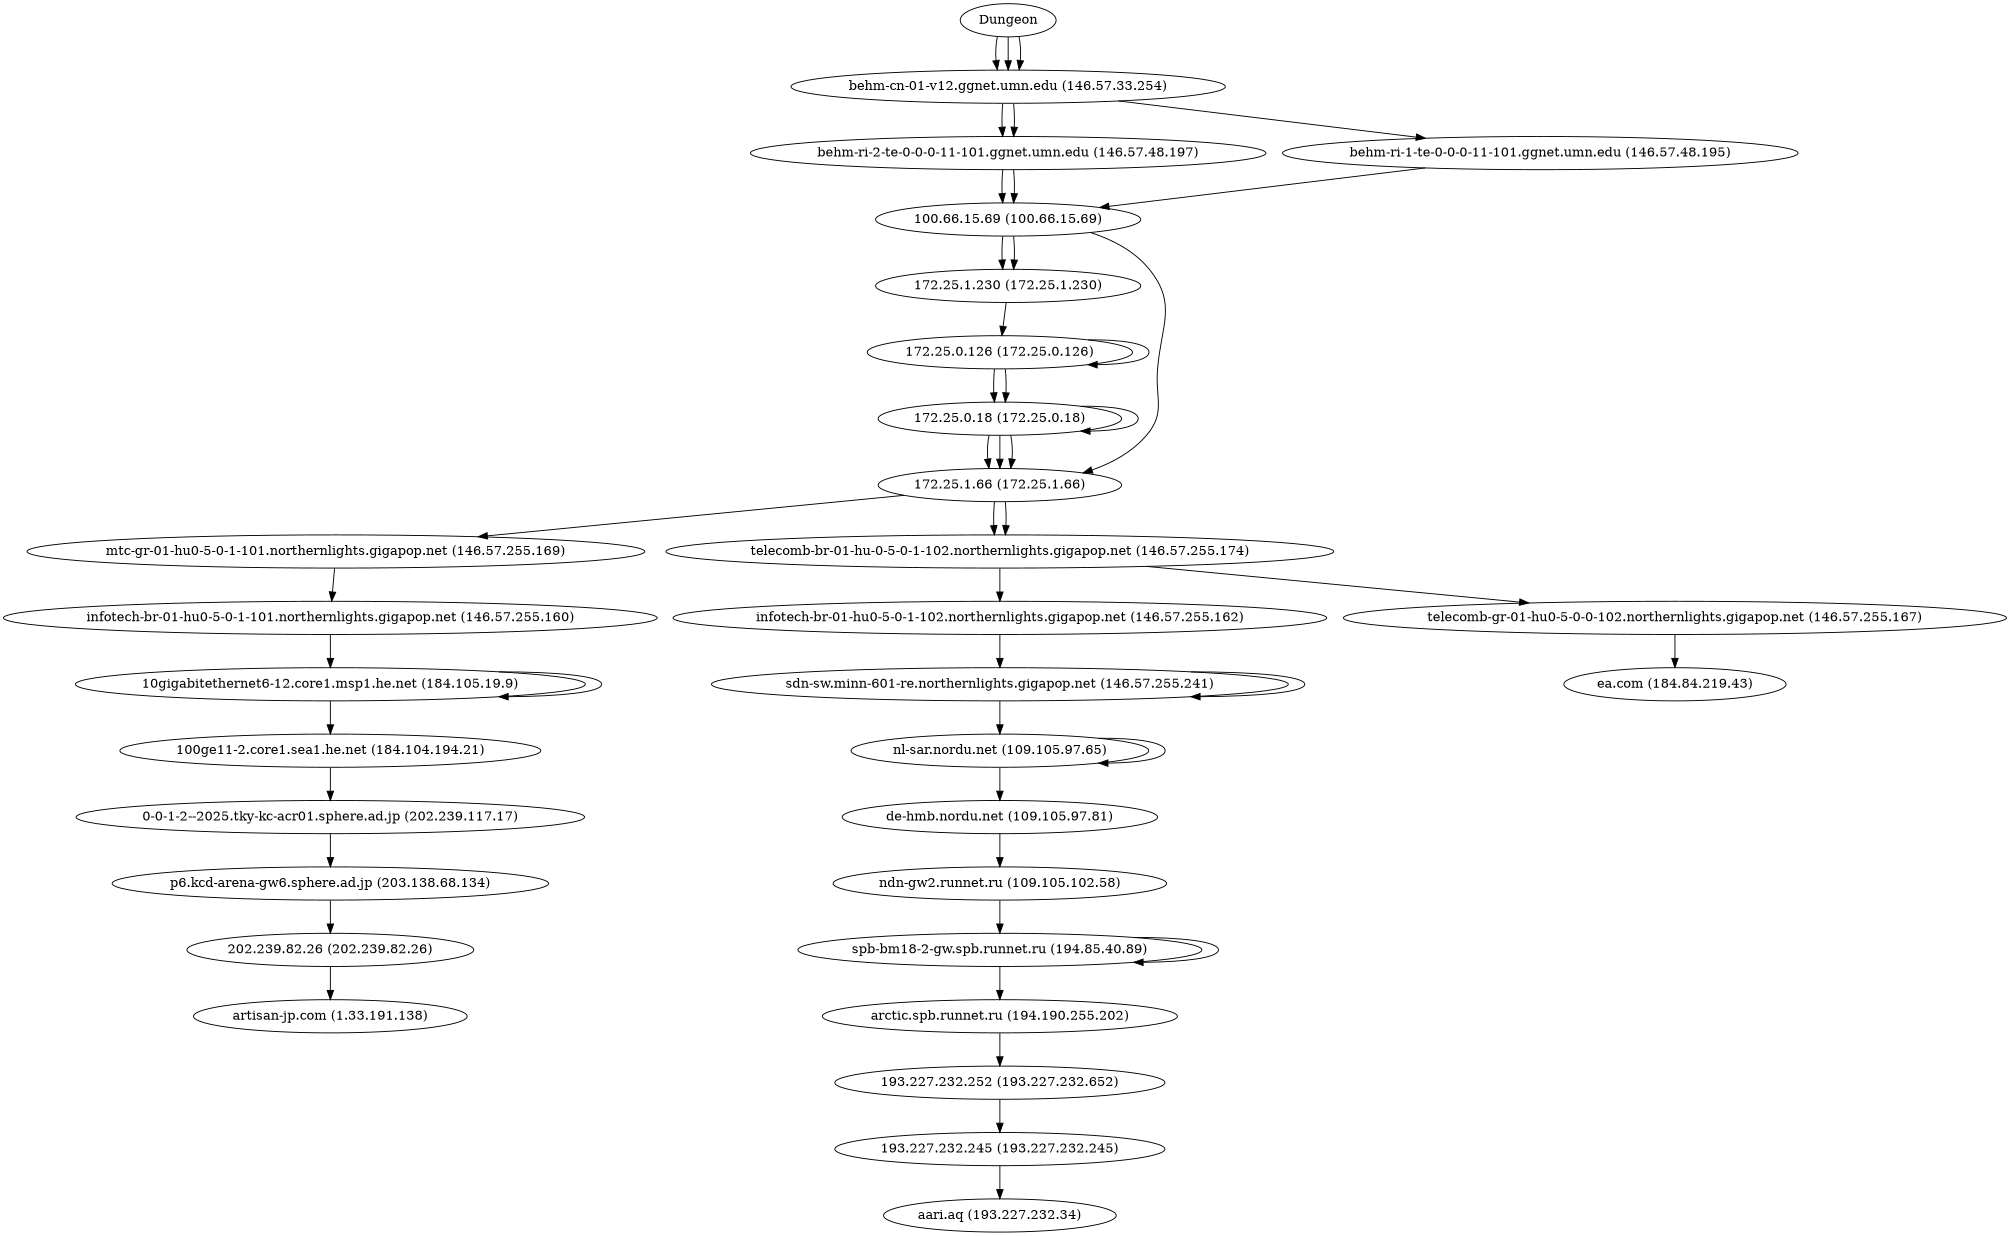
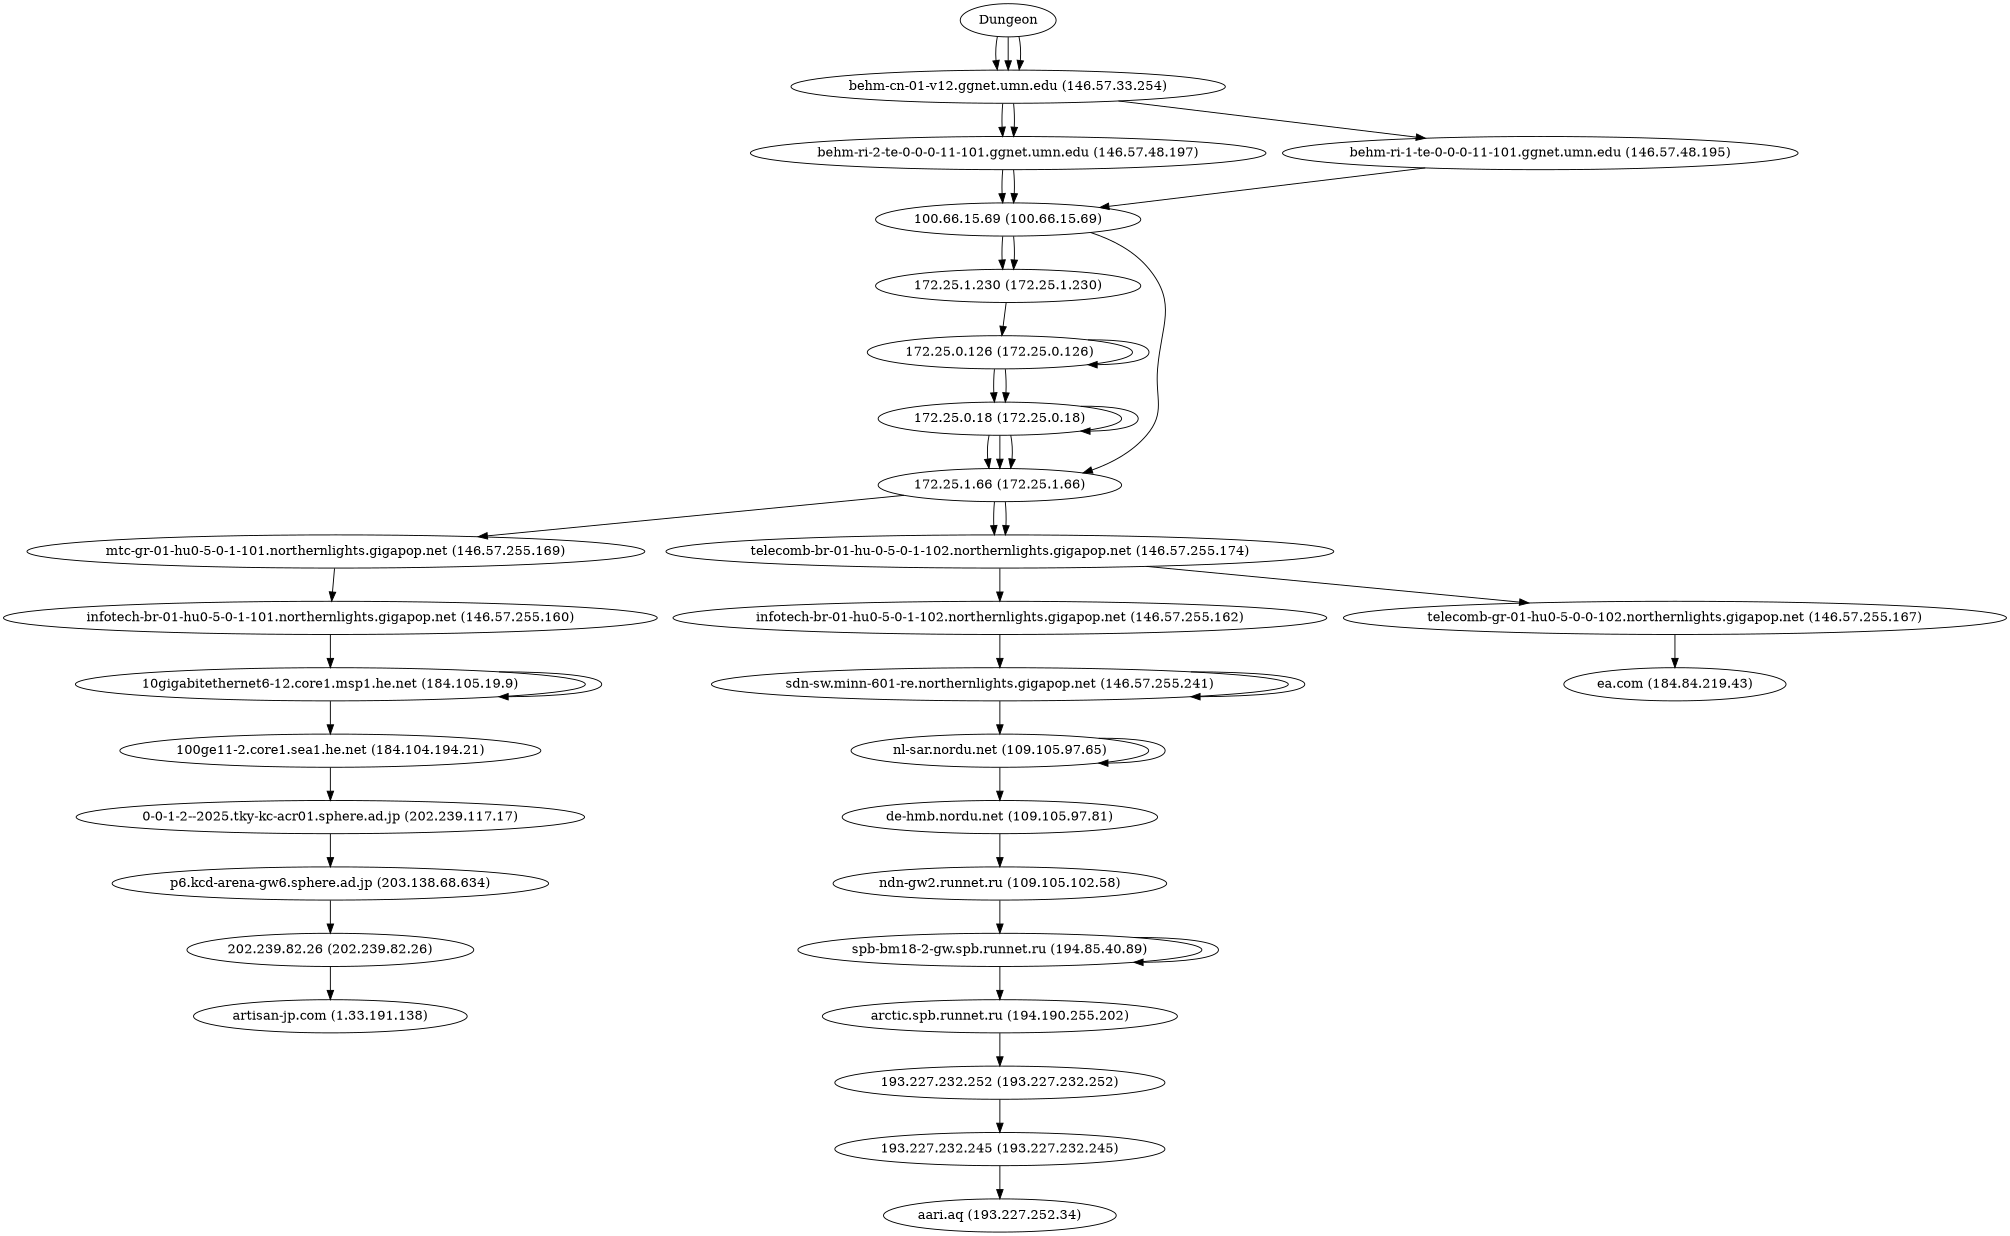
(330, 883) -> (330, 883)
(1000, 1083) -> (1000, 1083)
(1000, 1215) -> (1000, 1215)
